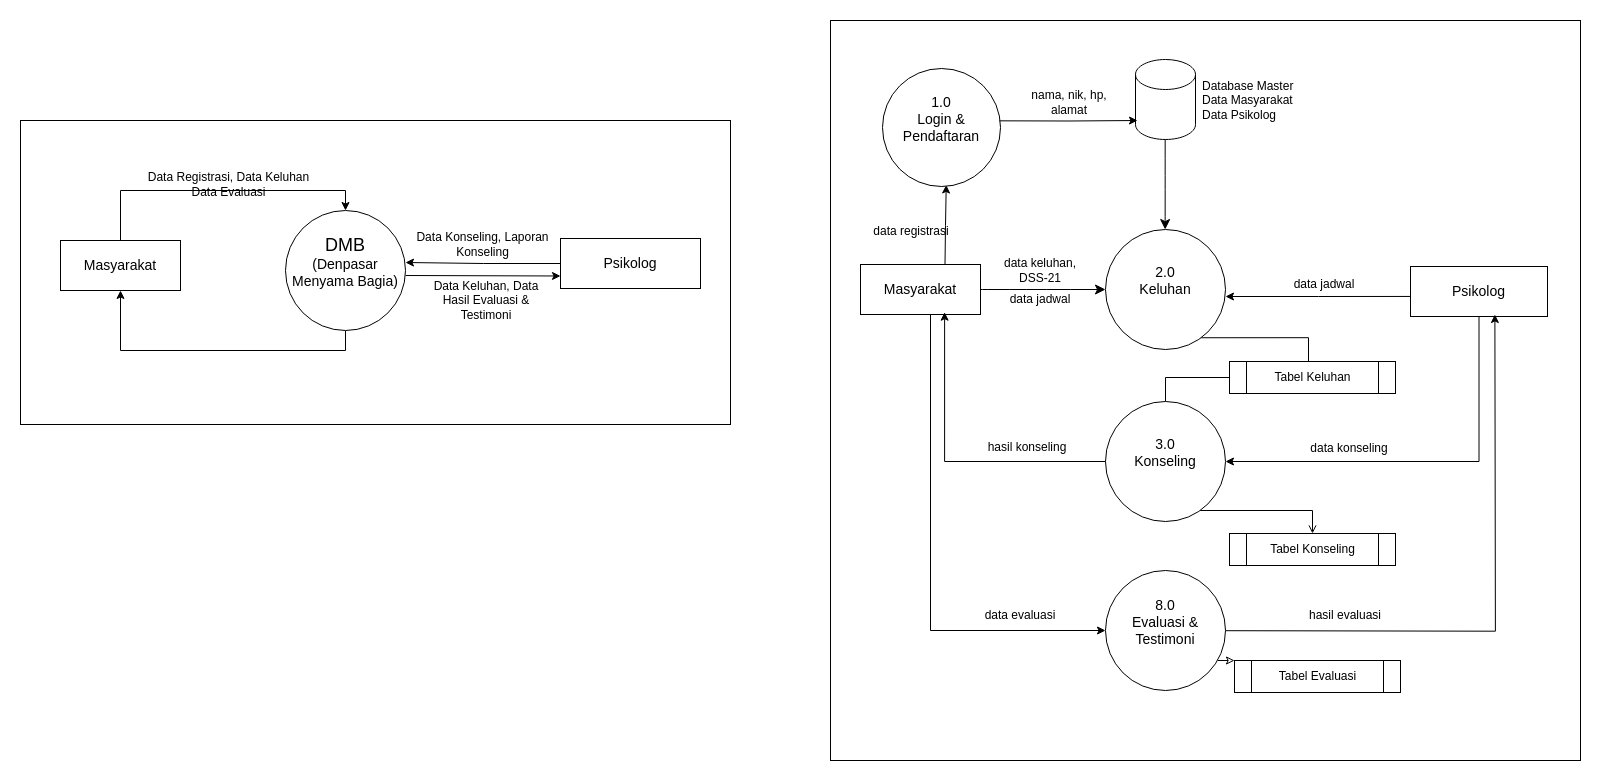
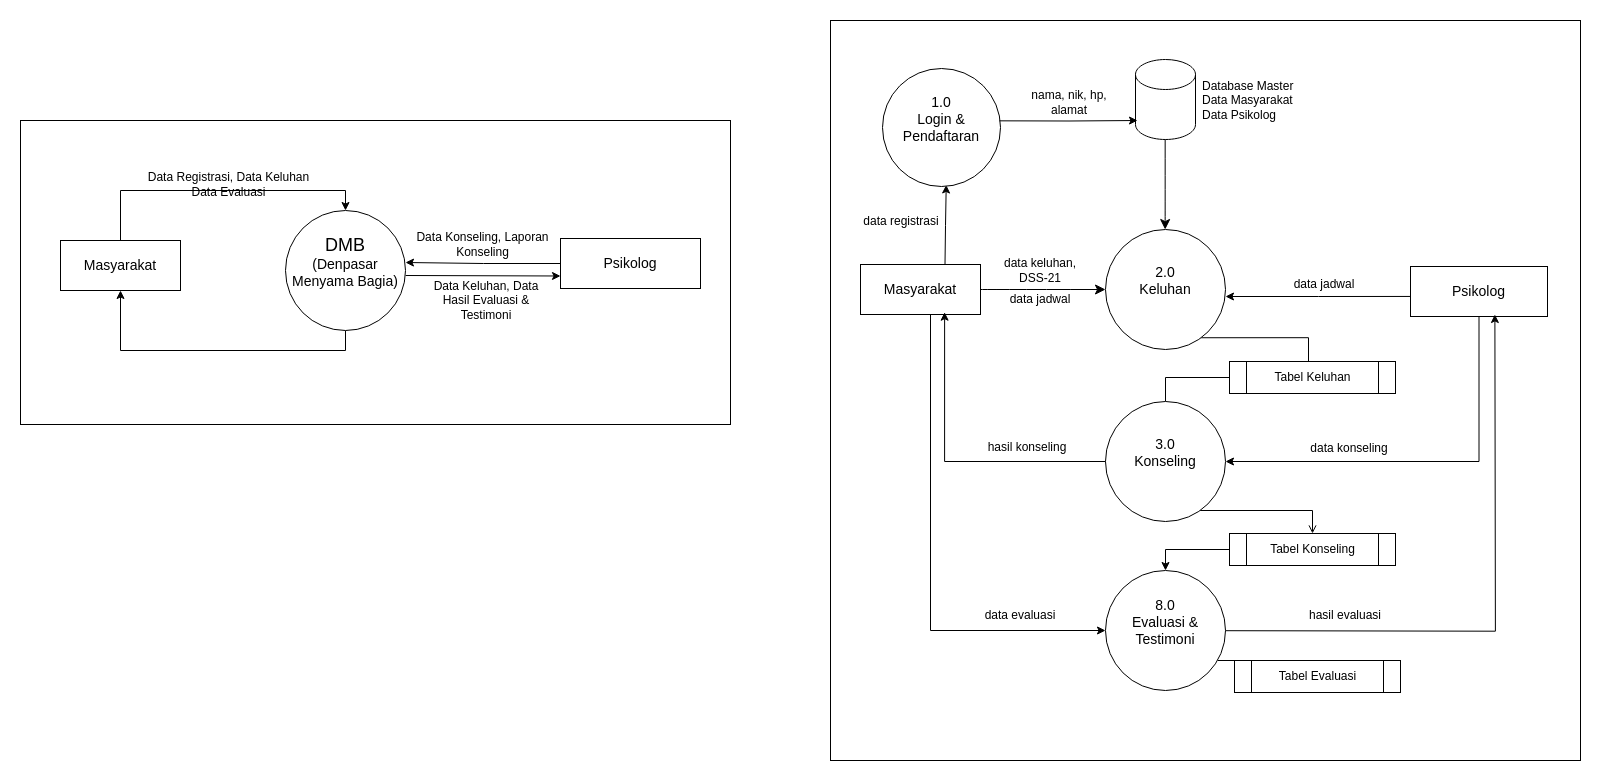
(912, 232) -> (902, 222)
none -> (1191, 550)
(1226, 661) -> (1229, 661)
